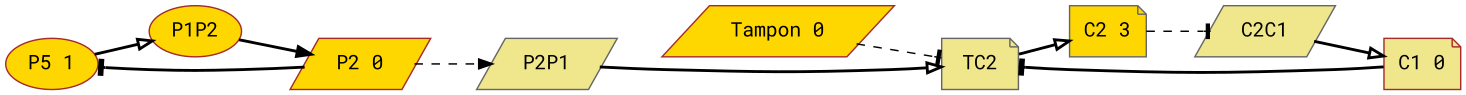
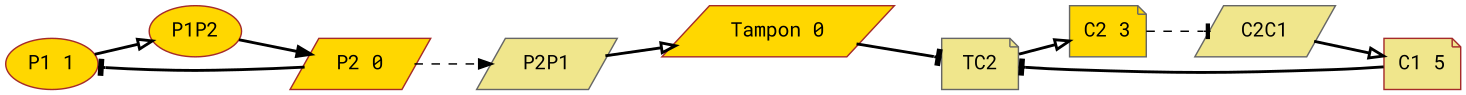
(895, 50) -> (895, 50)
(52, 64) -> (52, 64)
(1422, 64) -> (1422, 64)
(763, 72) -> (633, 52)
